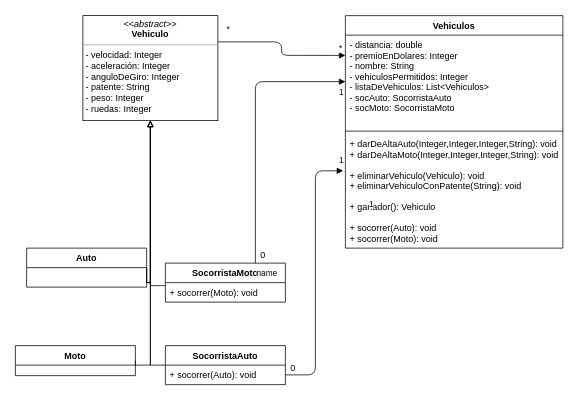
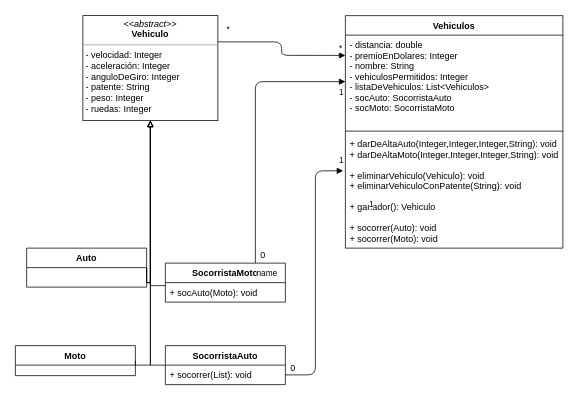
(220, 293) -> (218, 293)
(220, 375) -> (219, 375)
